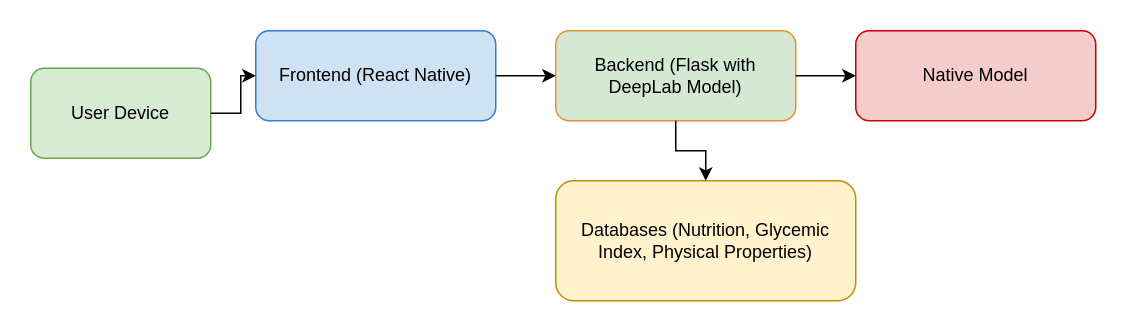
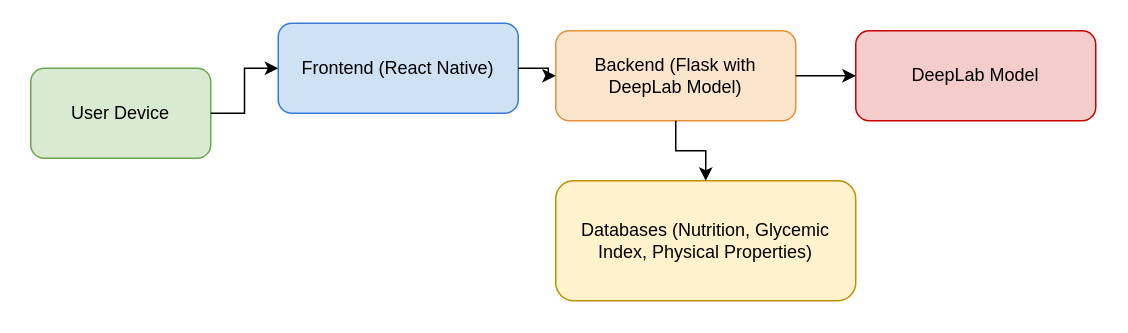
(376, 76) -> (398, 68)
(676, 76) -> (676, 76)
(976, 76) -> (976, 76)
